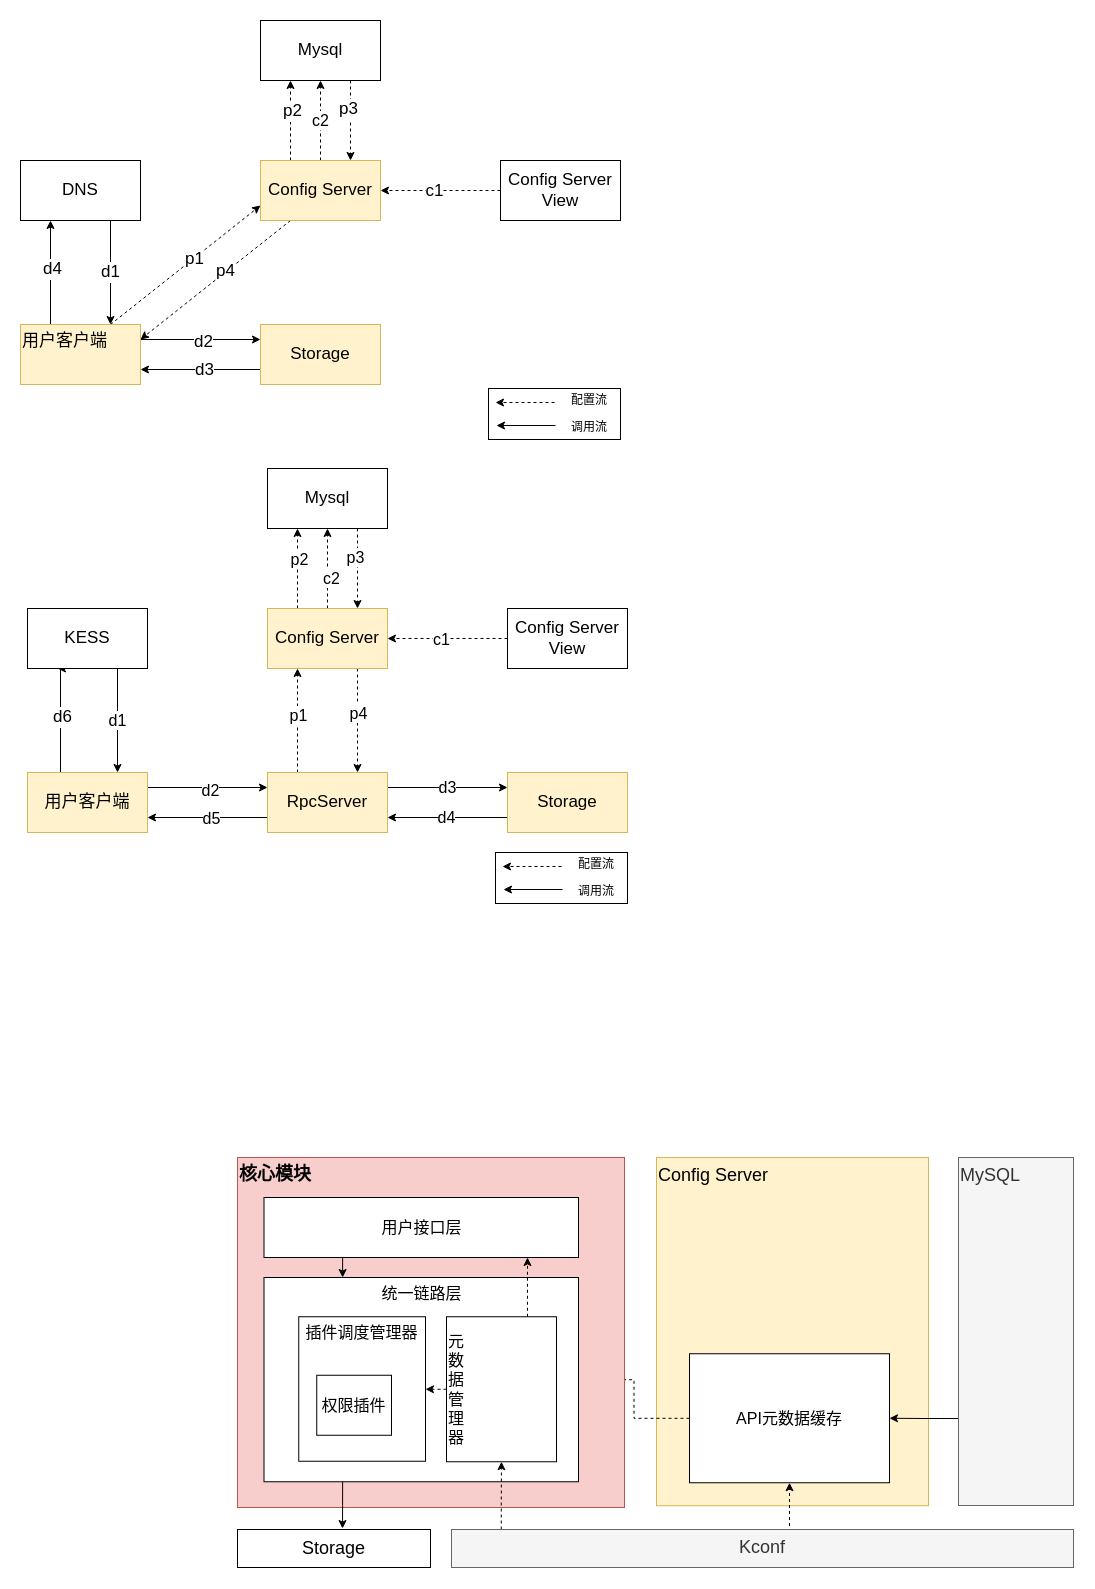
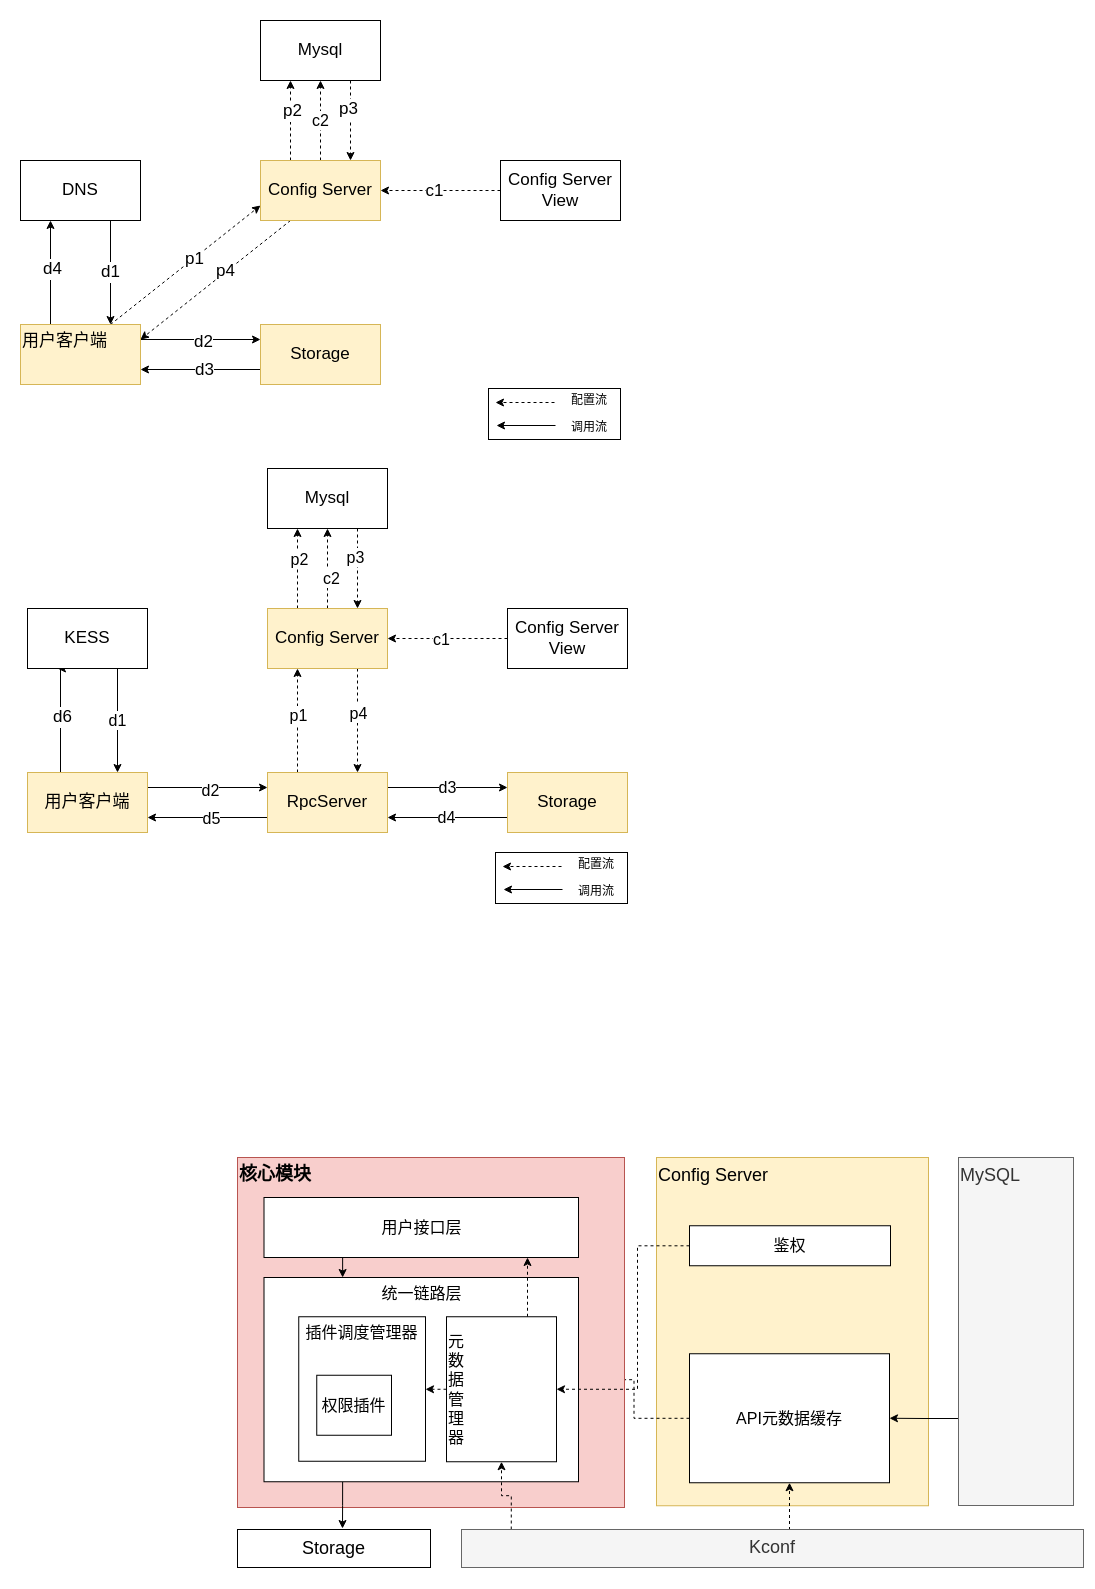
none -> (790, 1246)
none -> (638, 1328)
(763, 1549) -> (773, 1549)
